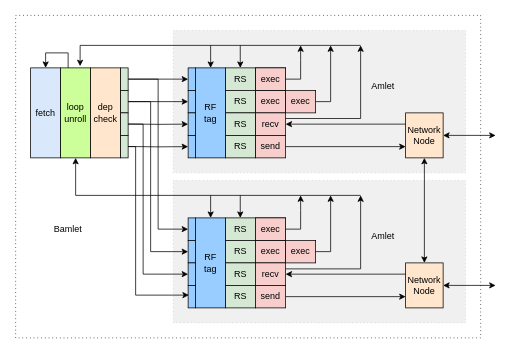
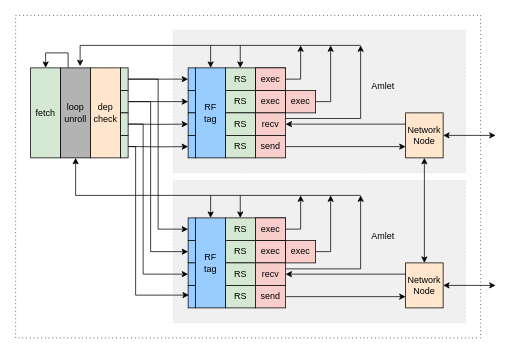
(45, 113) -> (45, 113)
(75, 113) -> (75, 113)
(68, 229) -> none
